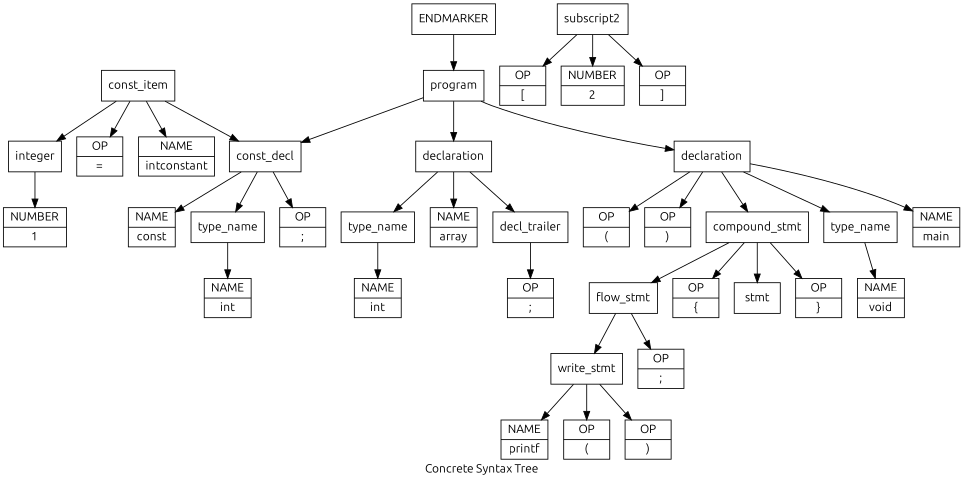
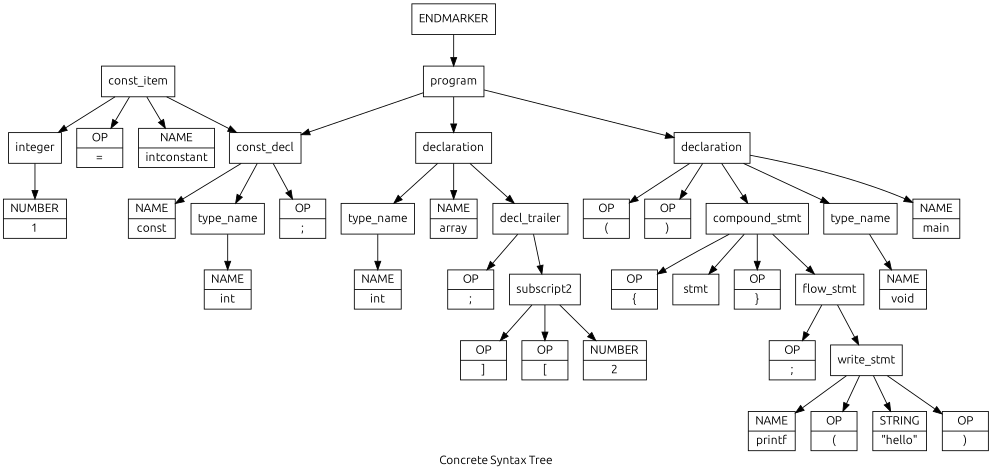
none -> (537, 250)
none -> (900, 431)
